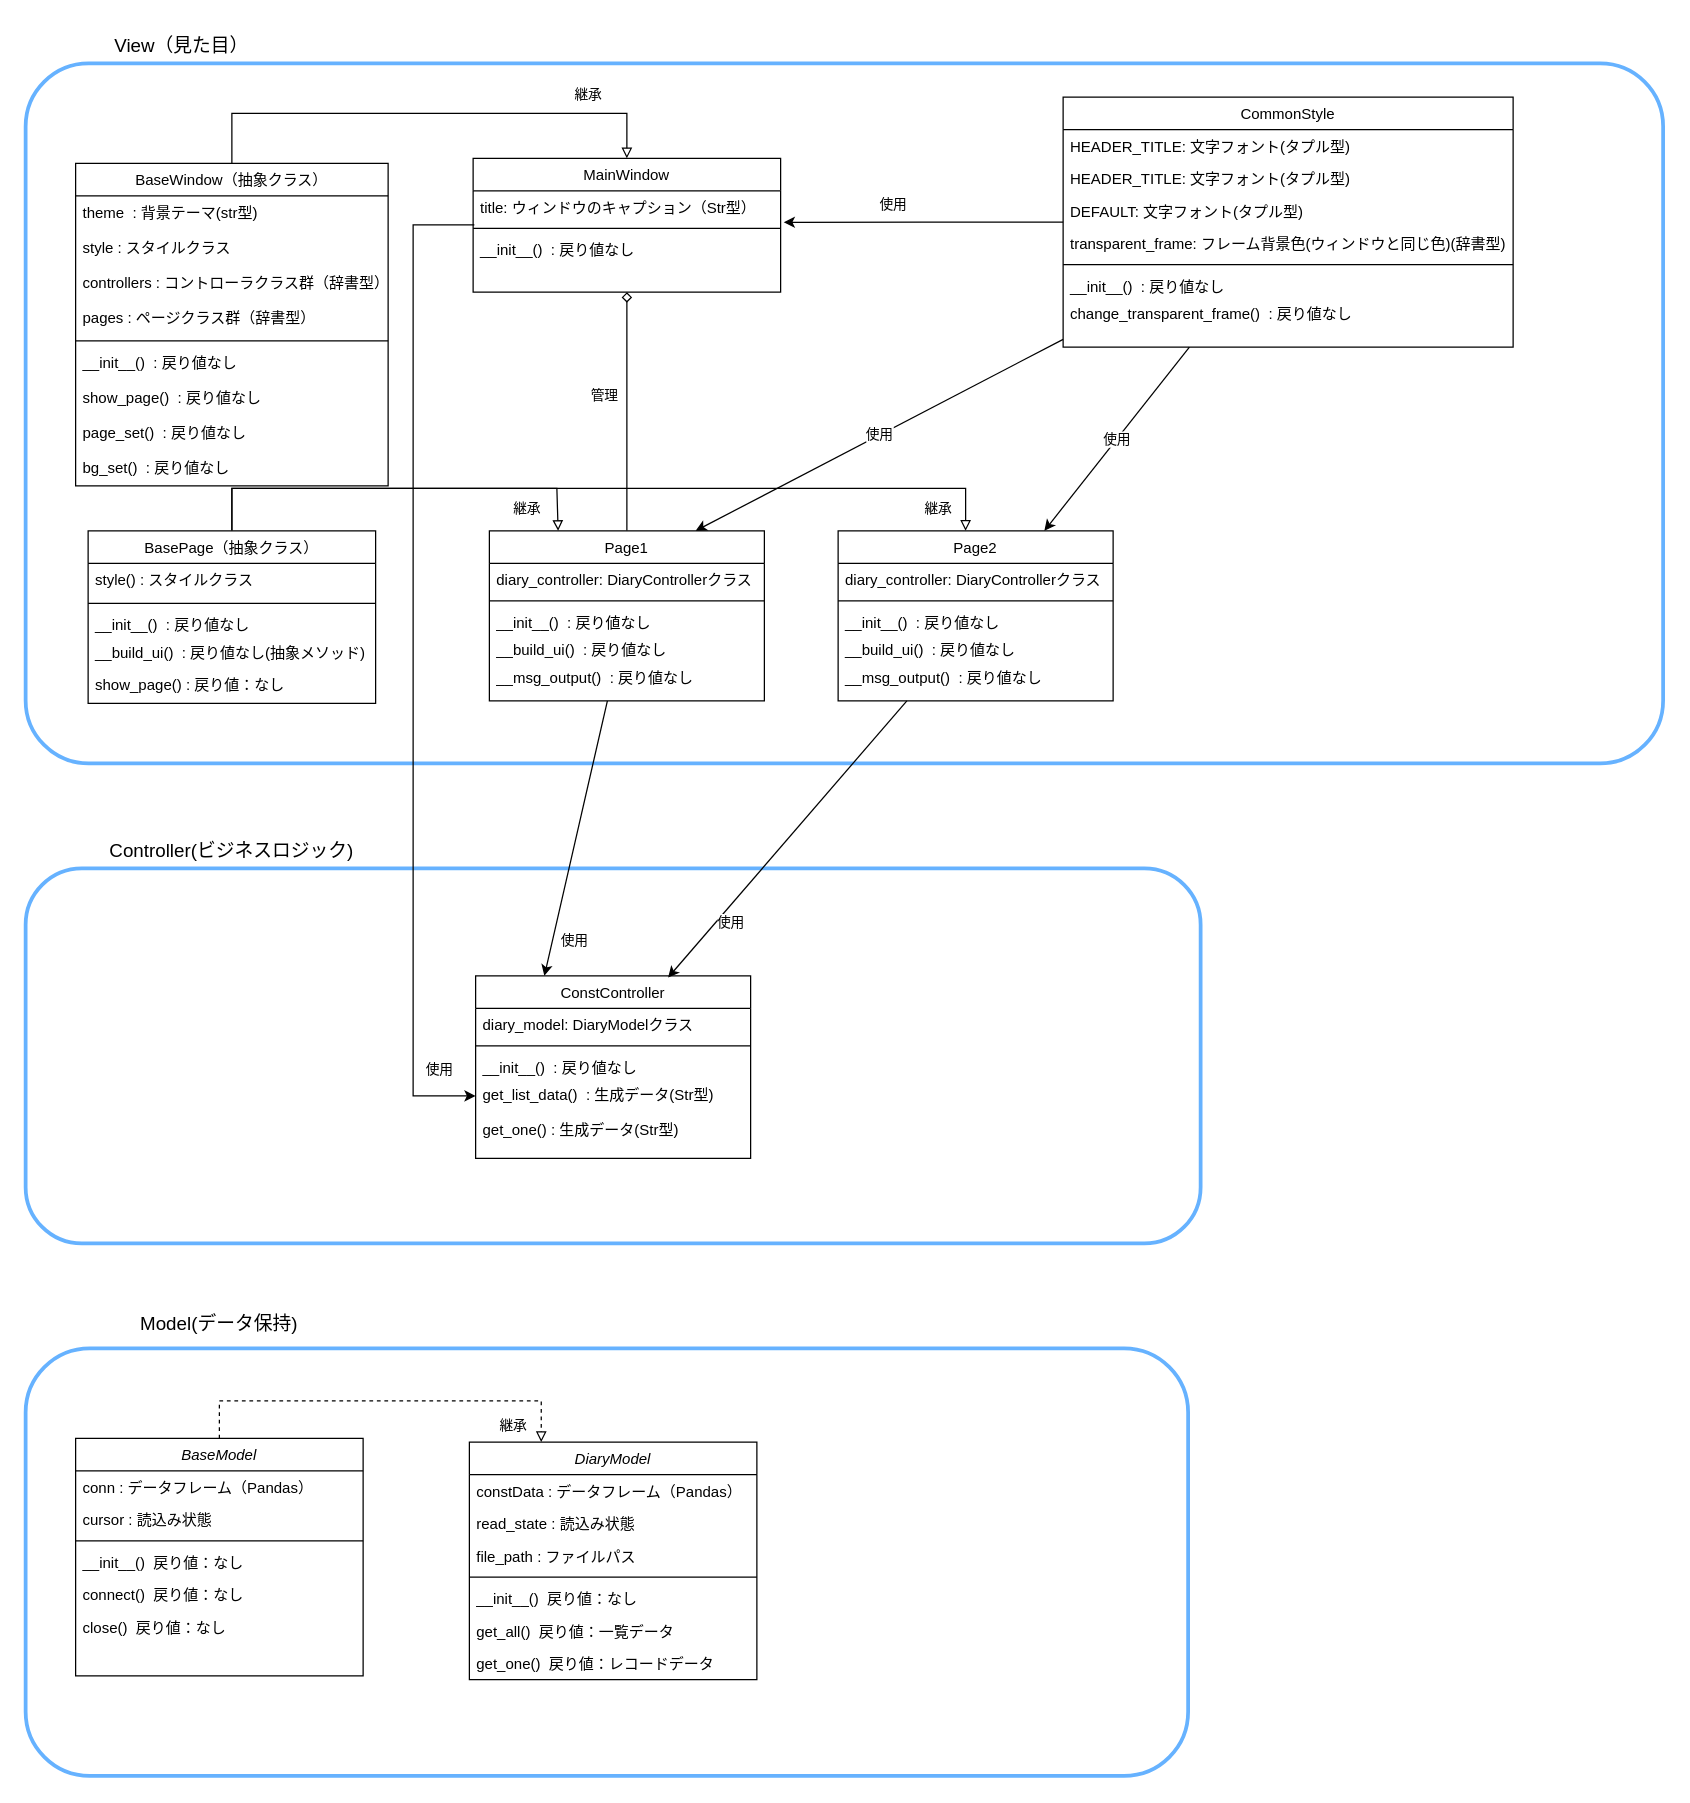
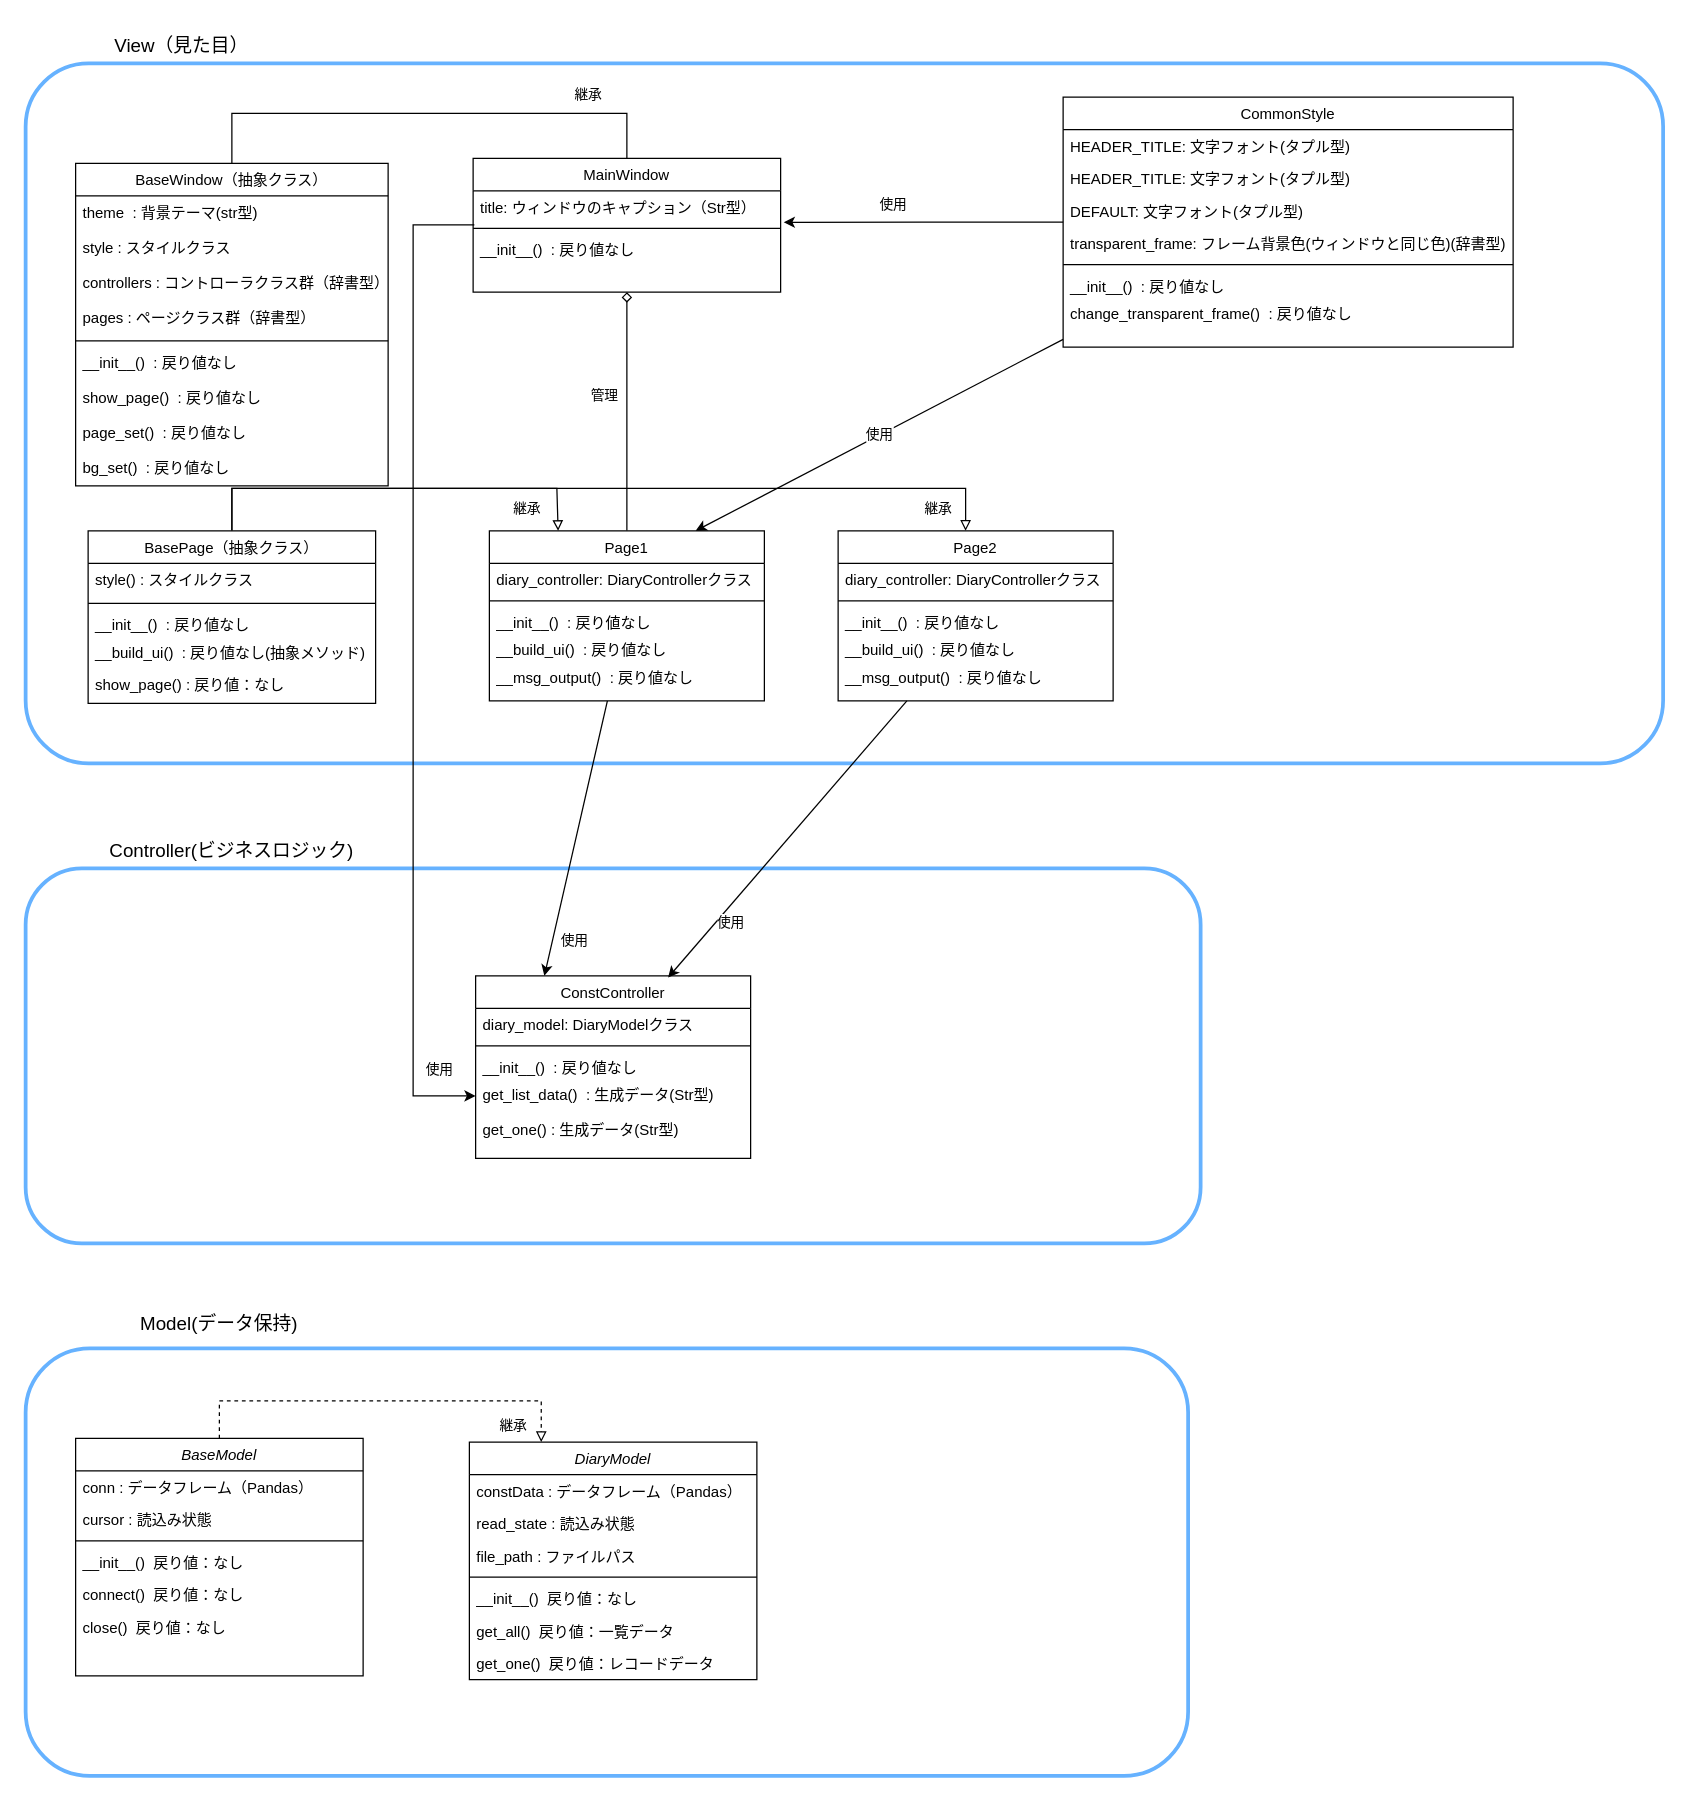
(627, 146) -> (627, 151)
(1119, 436) -> none
